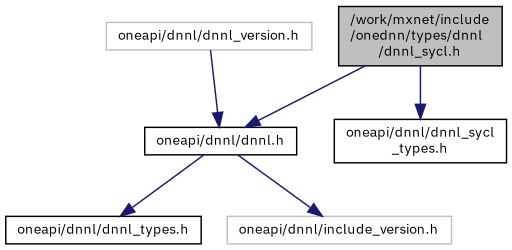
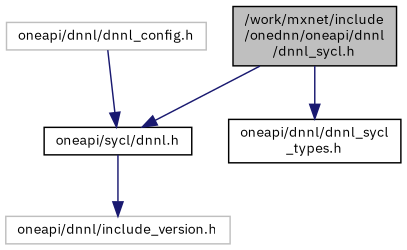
(209, 36) -> (106, 36)
(420, 36) -> (315, 36)
(221, 141) -> (118, 141)
(103, 230) -> none
